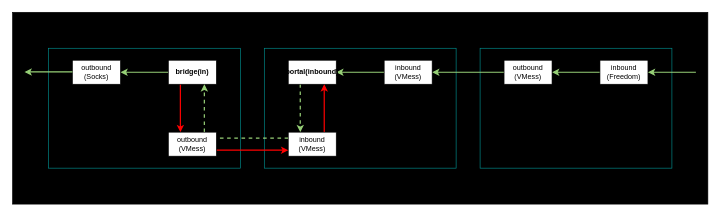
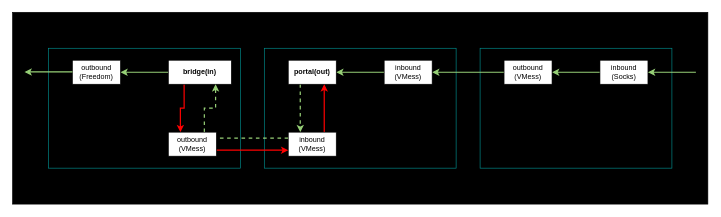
(96, 72) -> (96, 72)
(192, 72) -> (200, 72)
(312, 72) -> (312, 72)
(624, 72) -> (624, 72)
